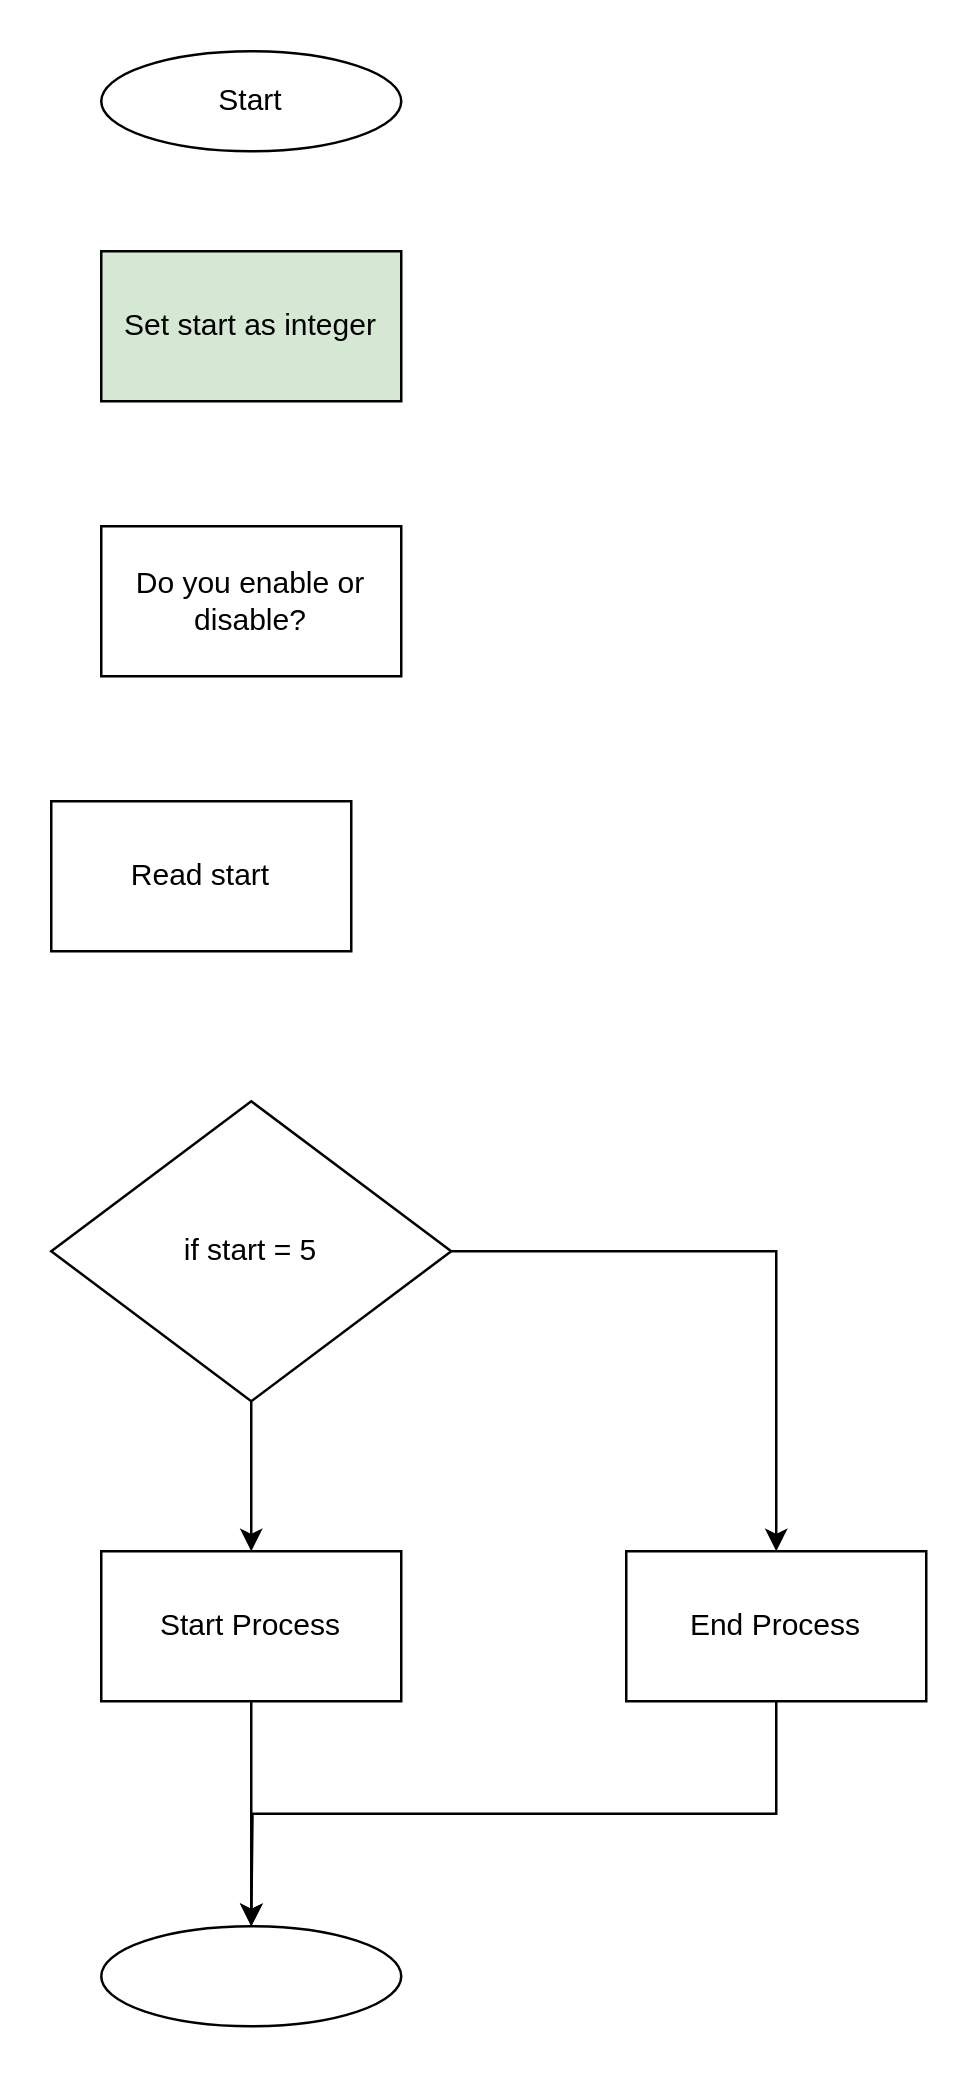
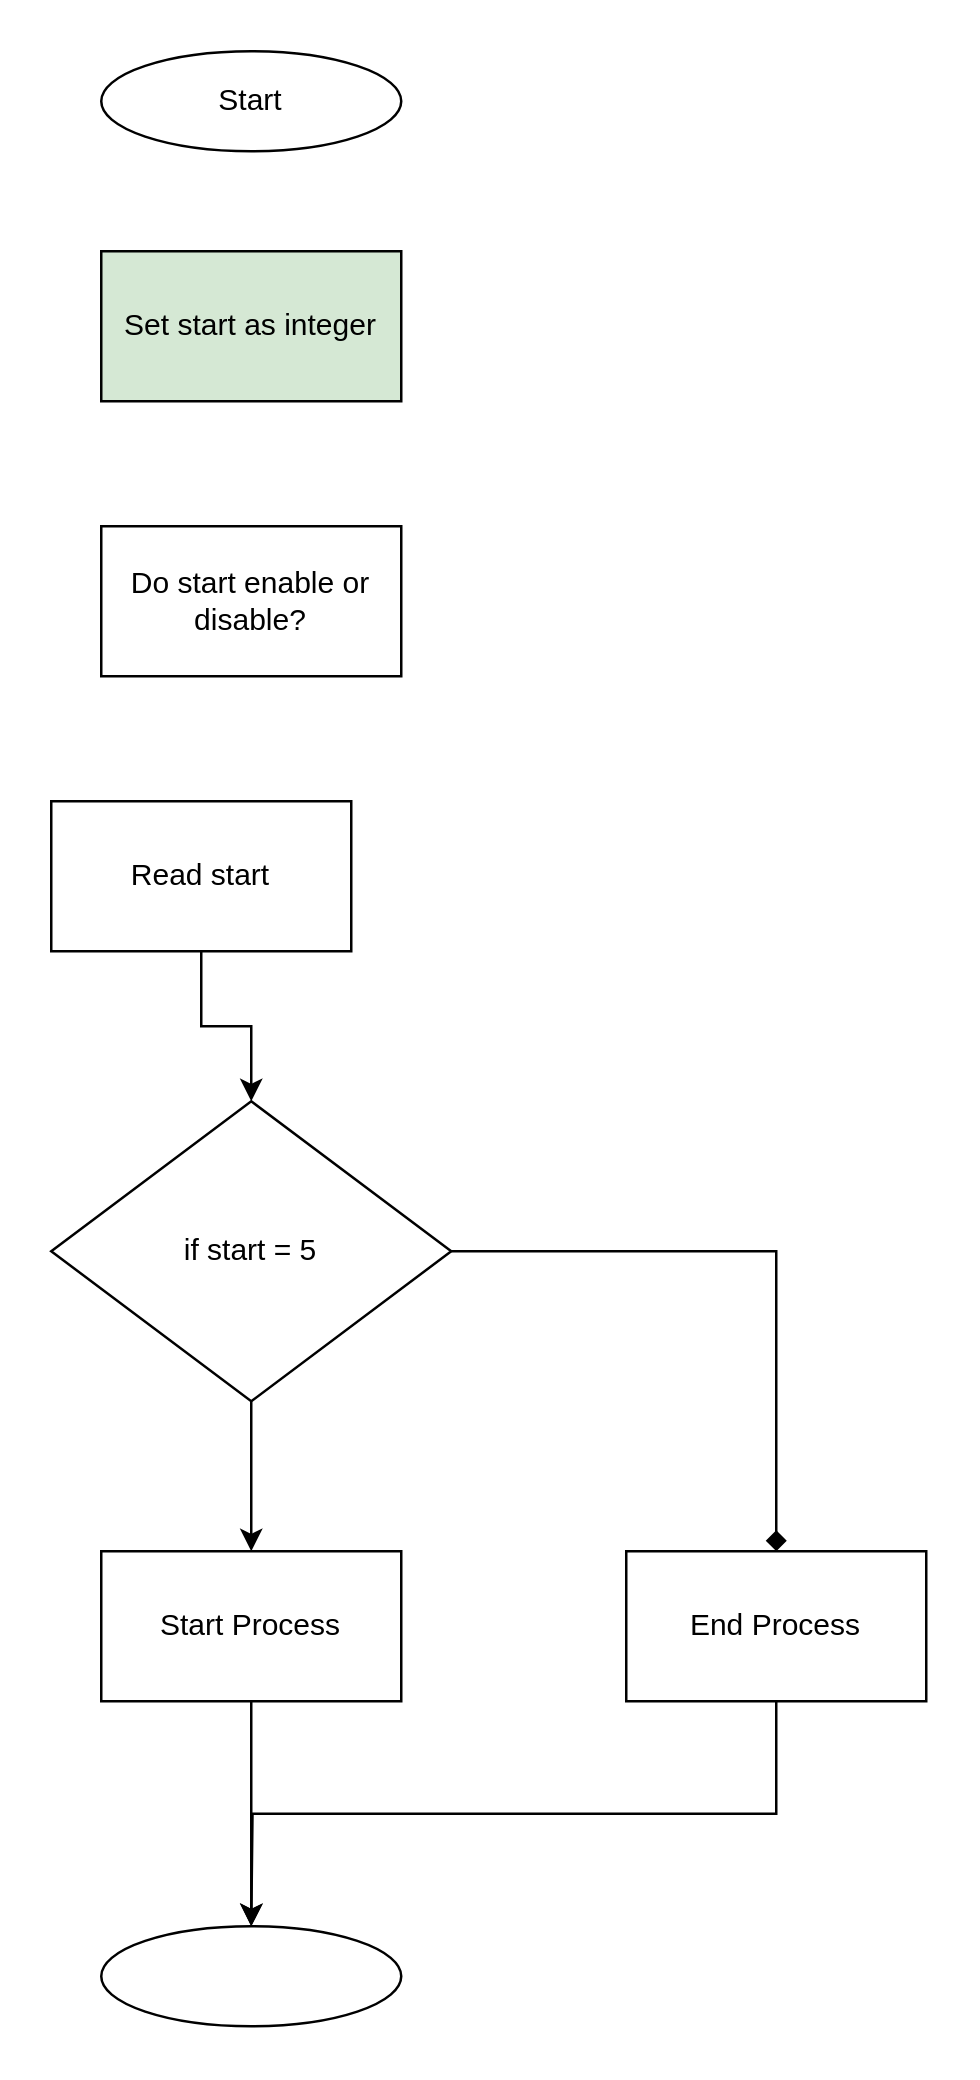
(251, 601) -> (251, 601)
none -> (218, 1026)
(776, 1532) -> (776, 1531)
